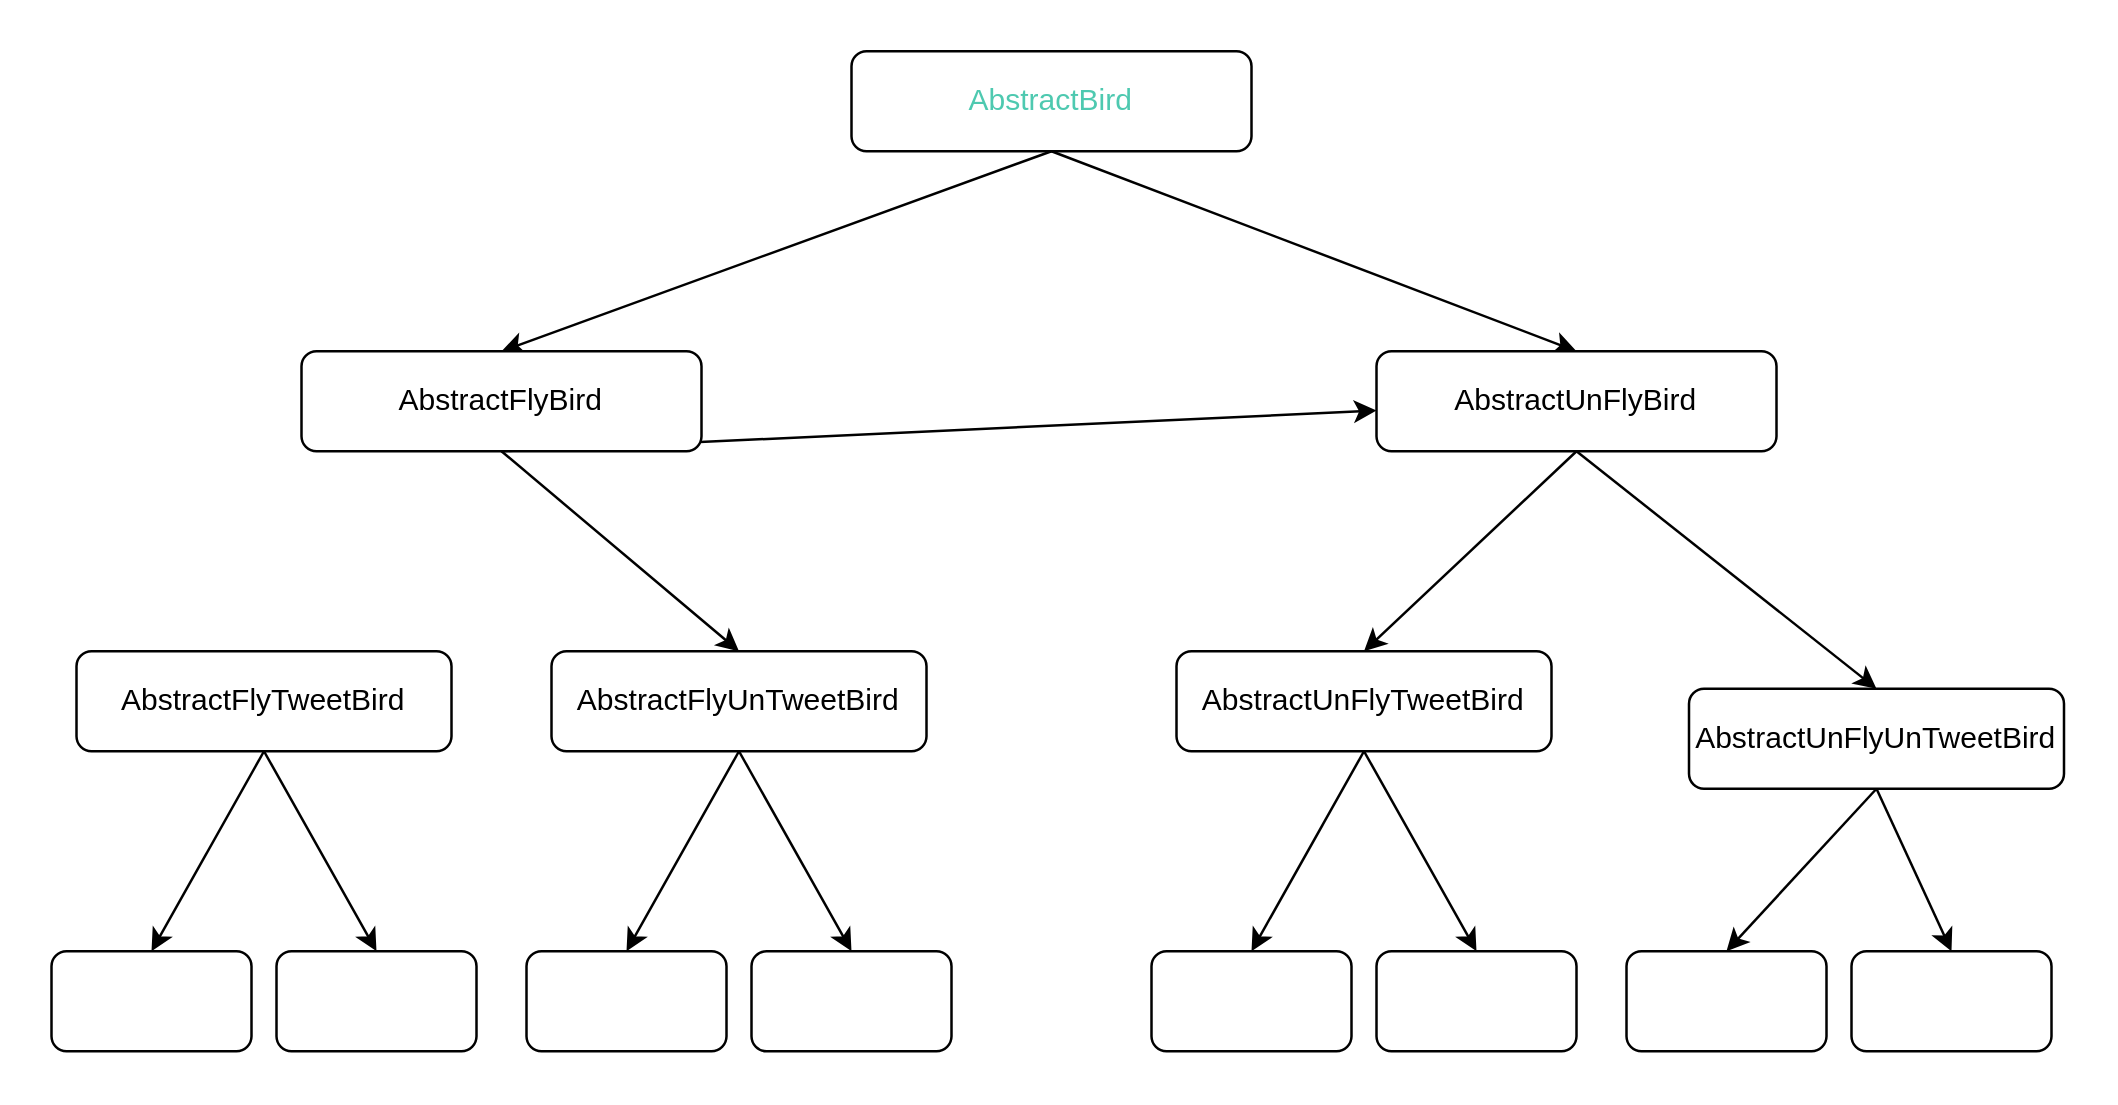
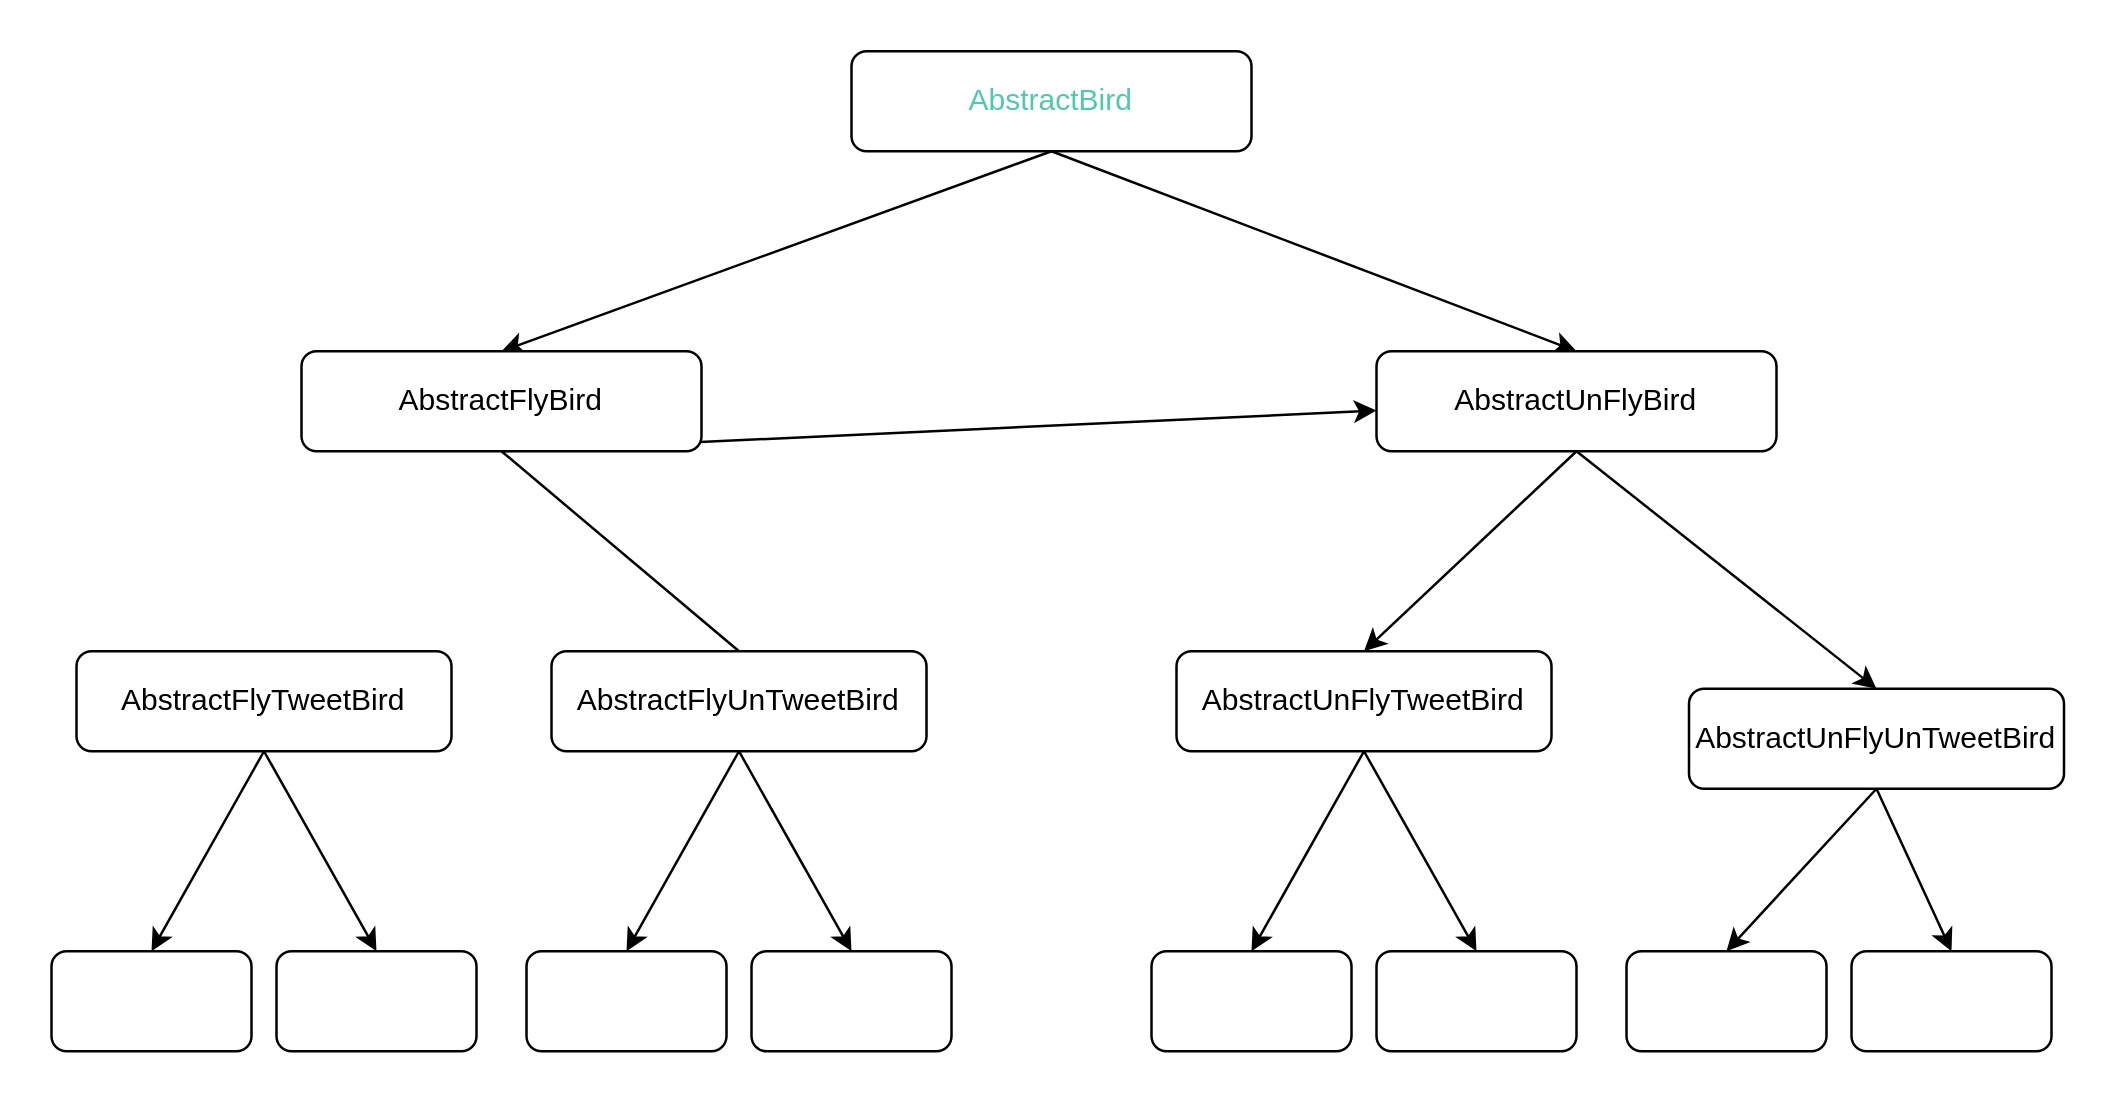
(725, 640) -> (731, 645)
